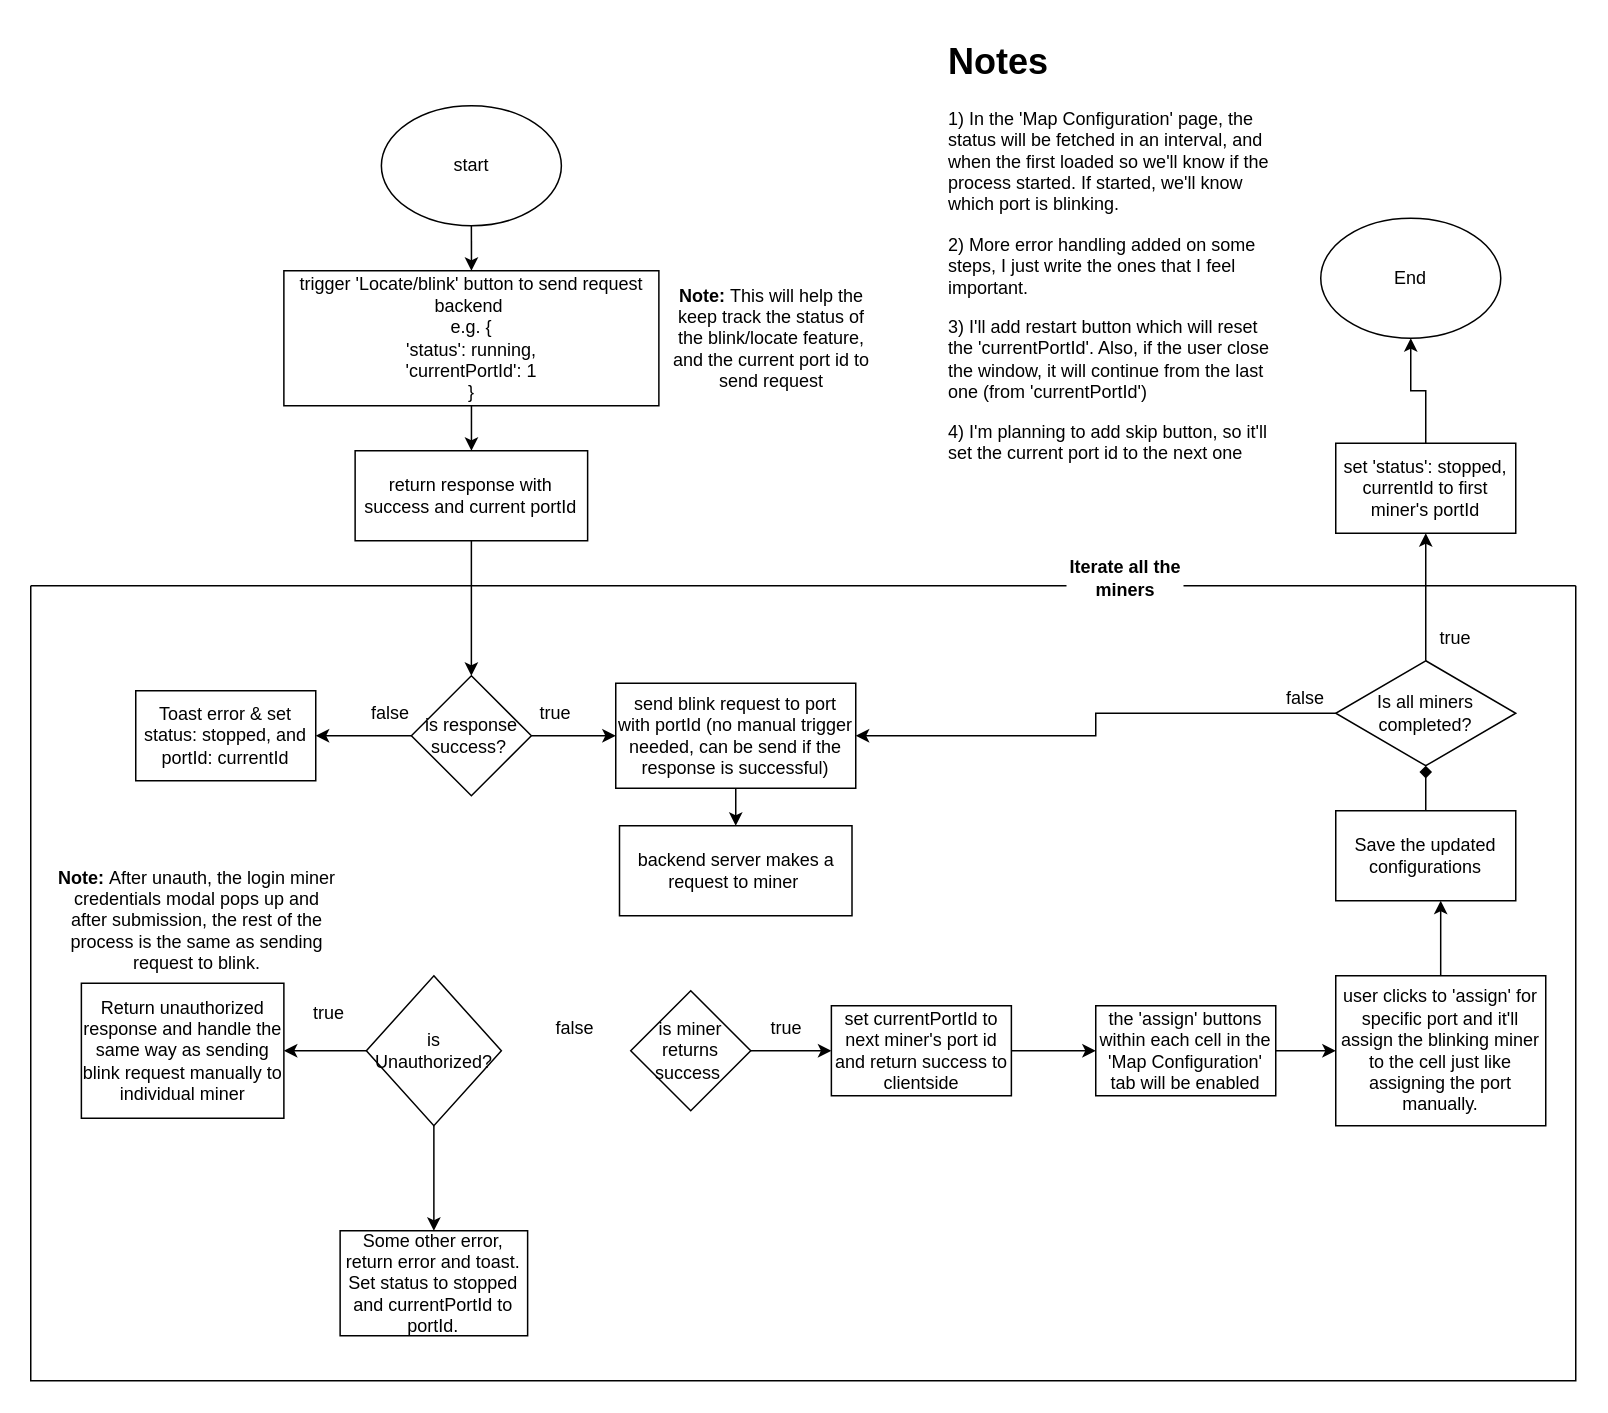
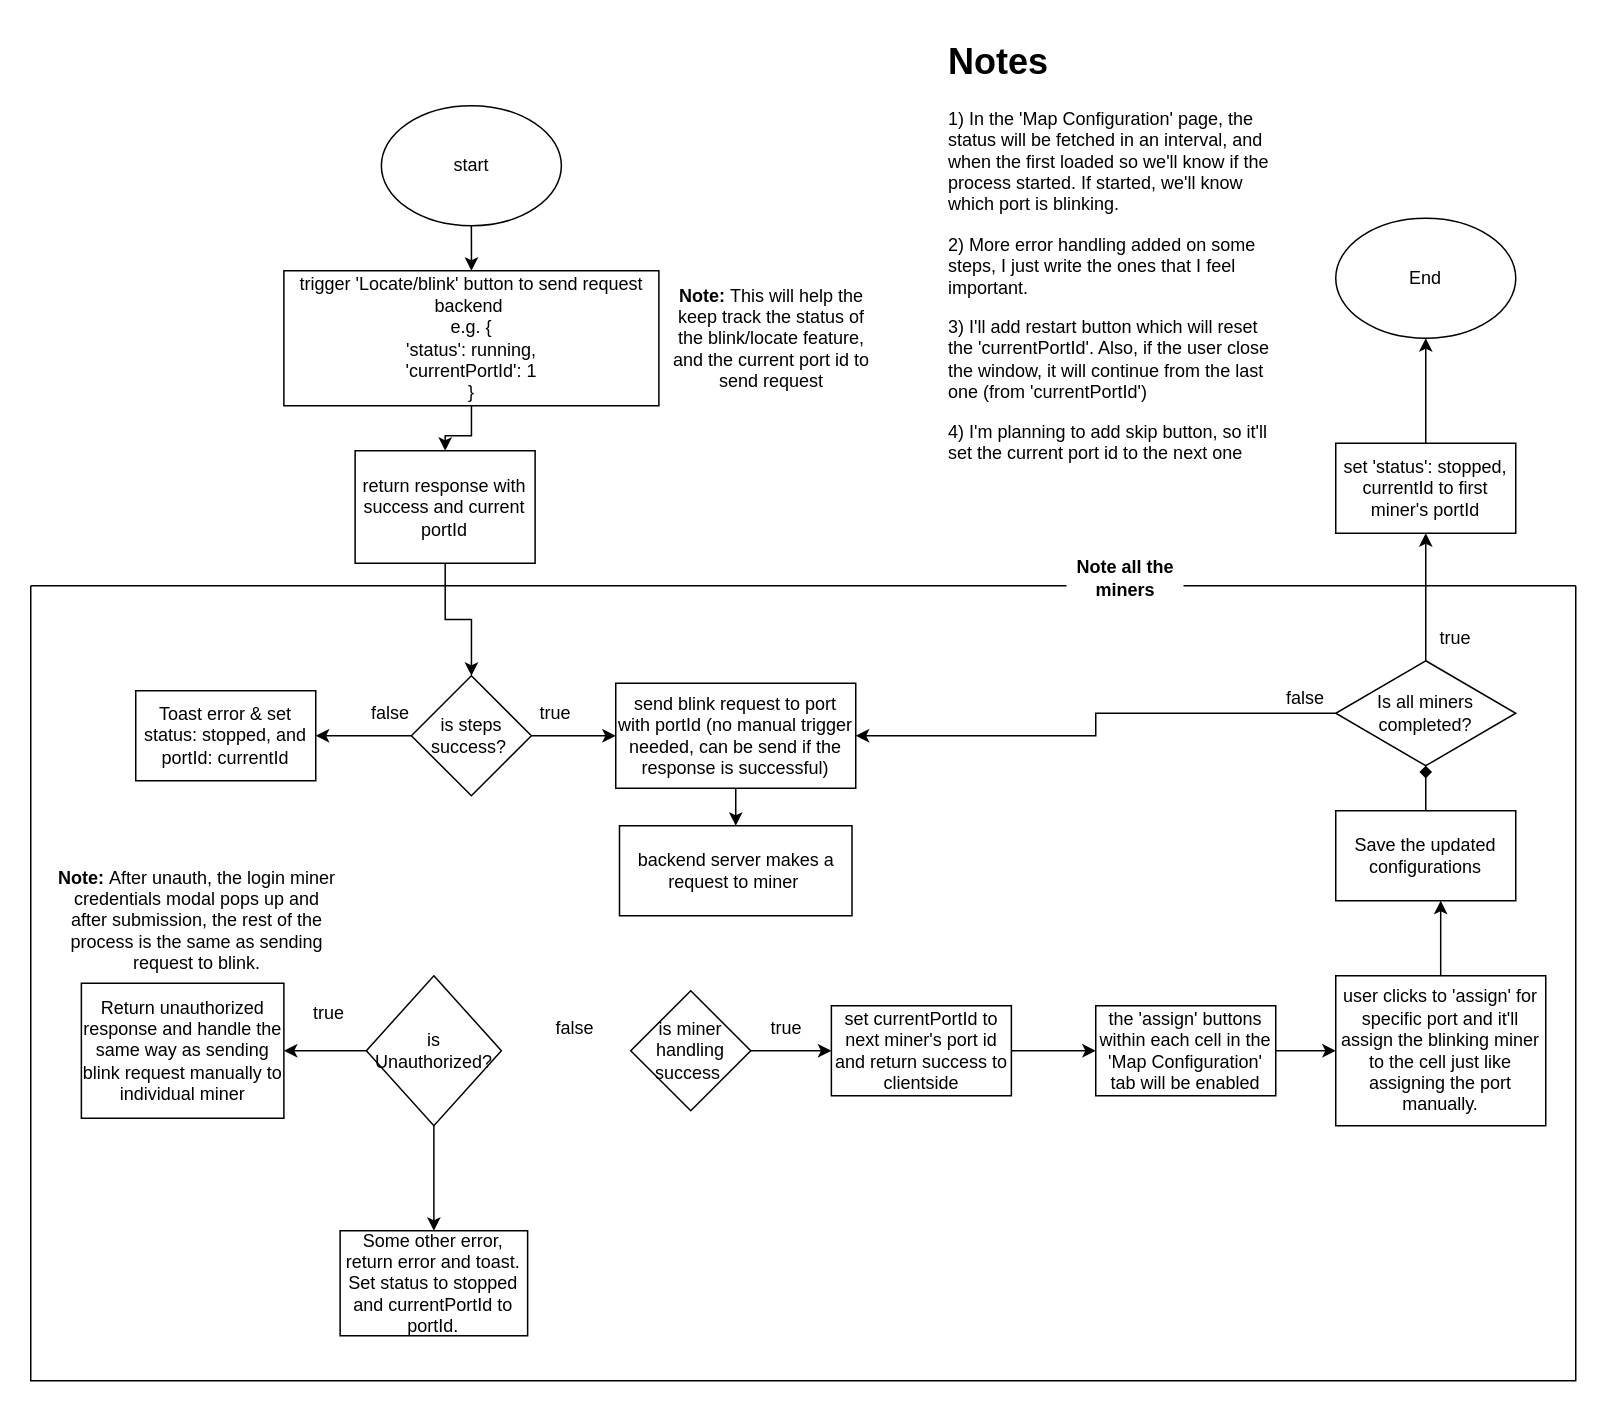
(1411, 278) -> (1426, 278)
(471, 496) -> (445, 507)
(1126, 578) -> (1126, 578)
(472, 736) -> (472, 736)
(691, 1051) -> (691, 1051)
